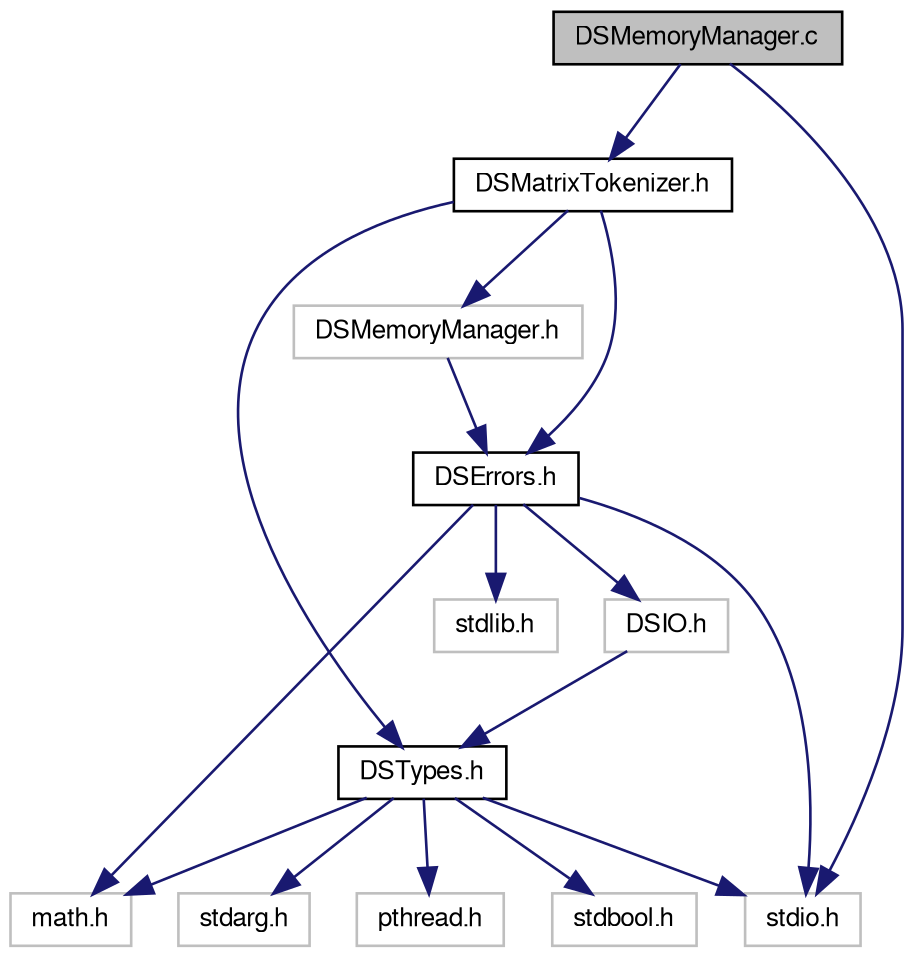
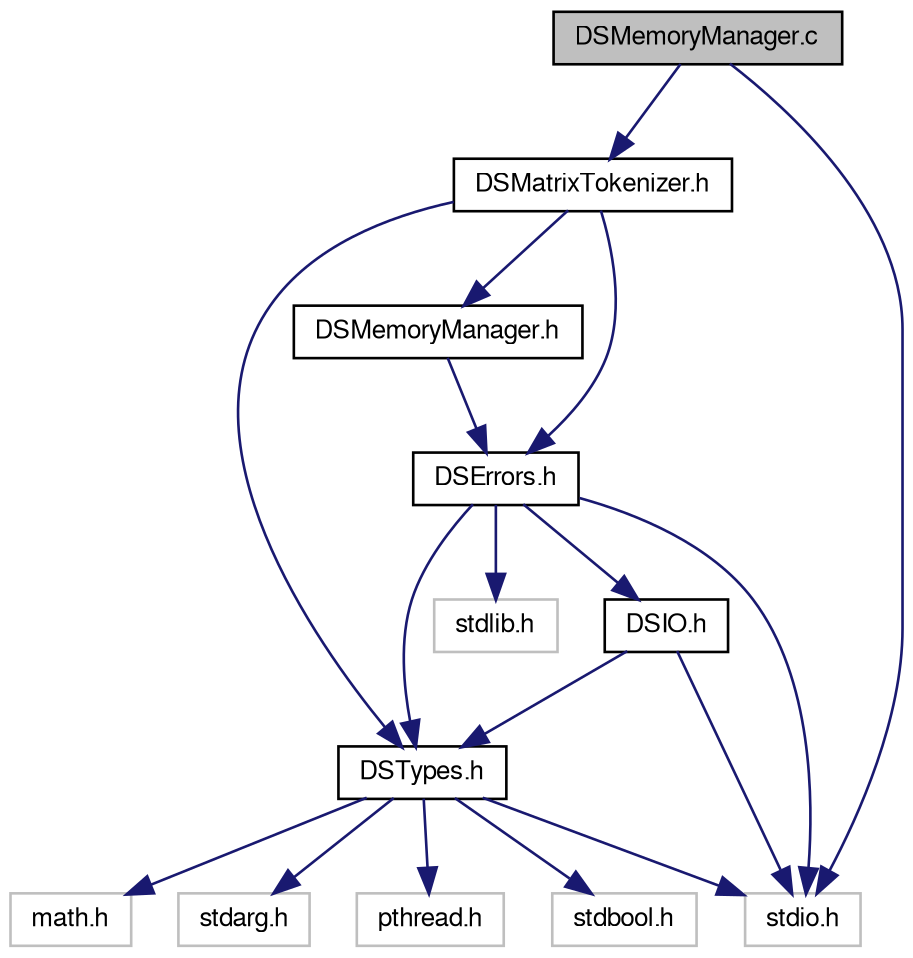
(438, 332) -> (438, 332)
(666, 626) -> (666, 626)
(292, 690) -> (411, 604)
none -> (729, 760)
